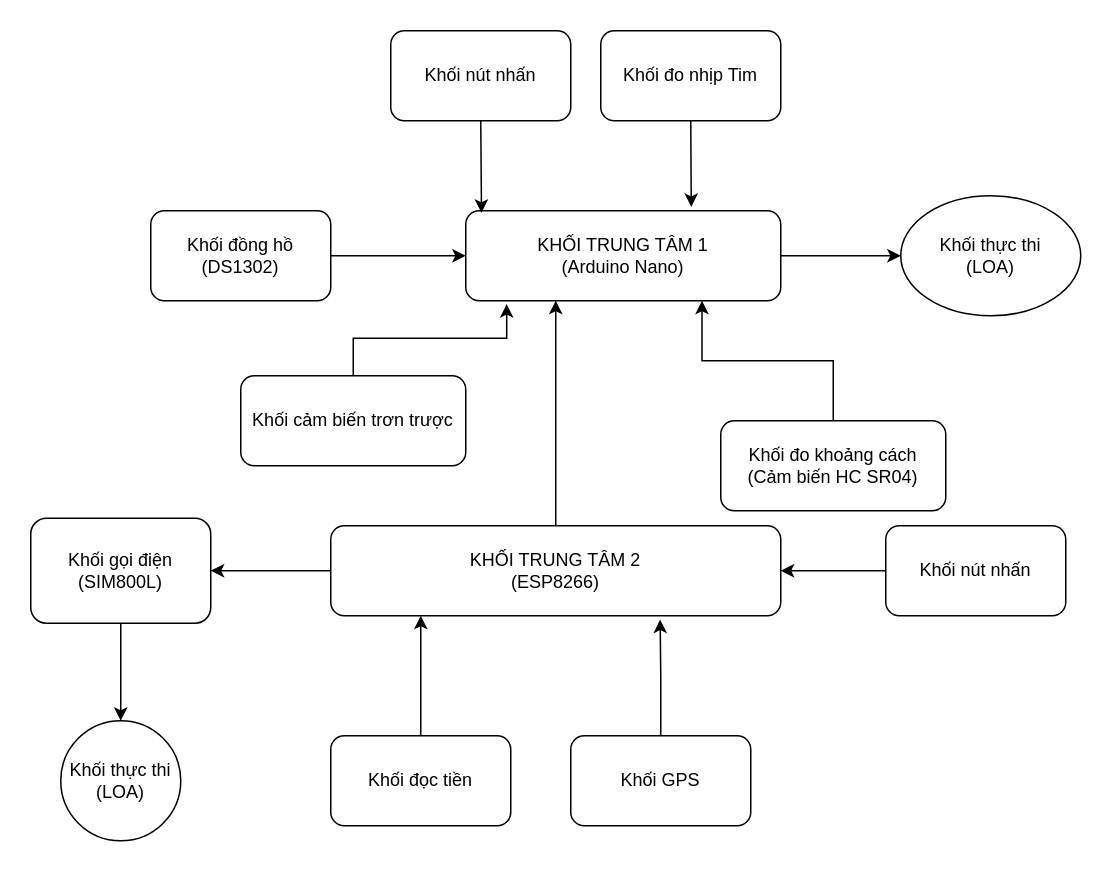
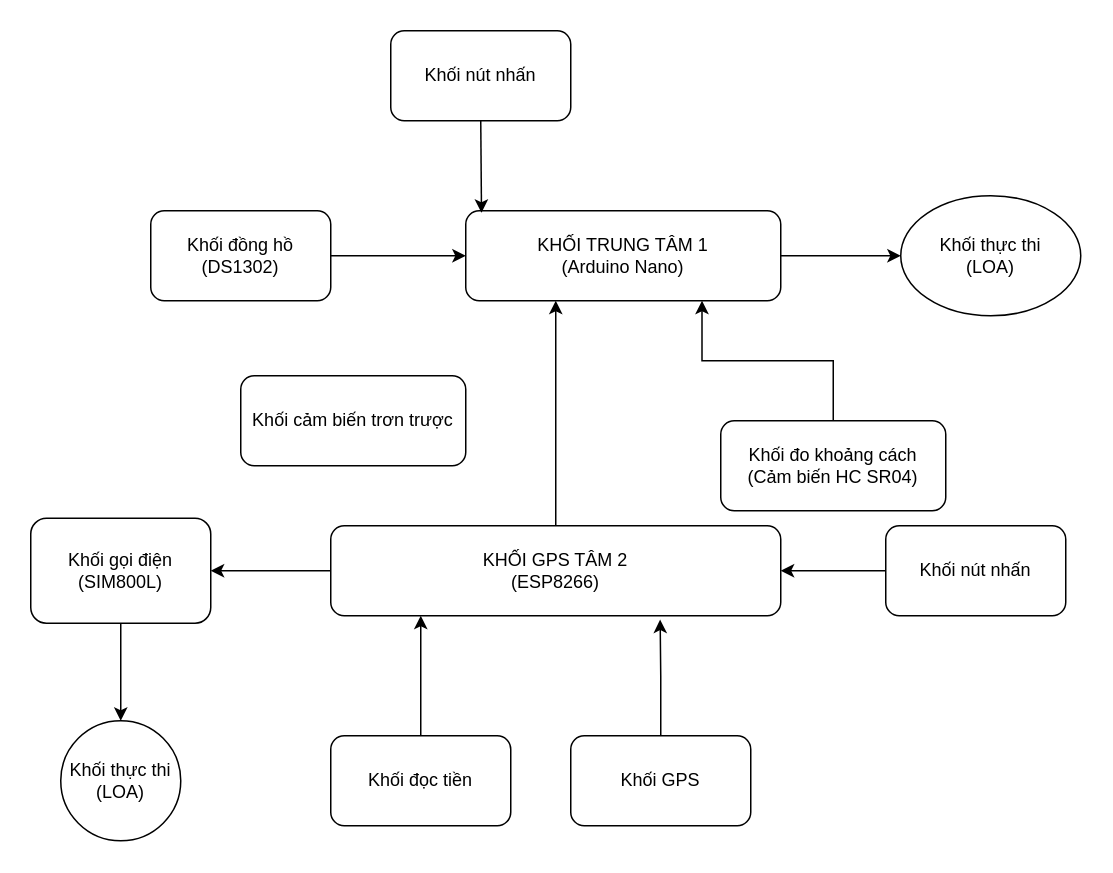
(691, 76) -> none
(691, 159) -> none
(423, 338) -> none
(556, 571) -> (556, 571)
